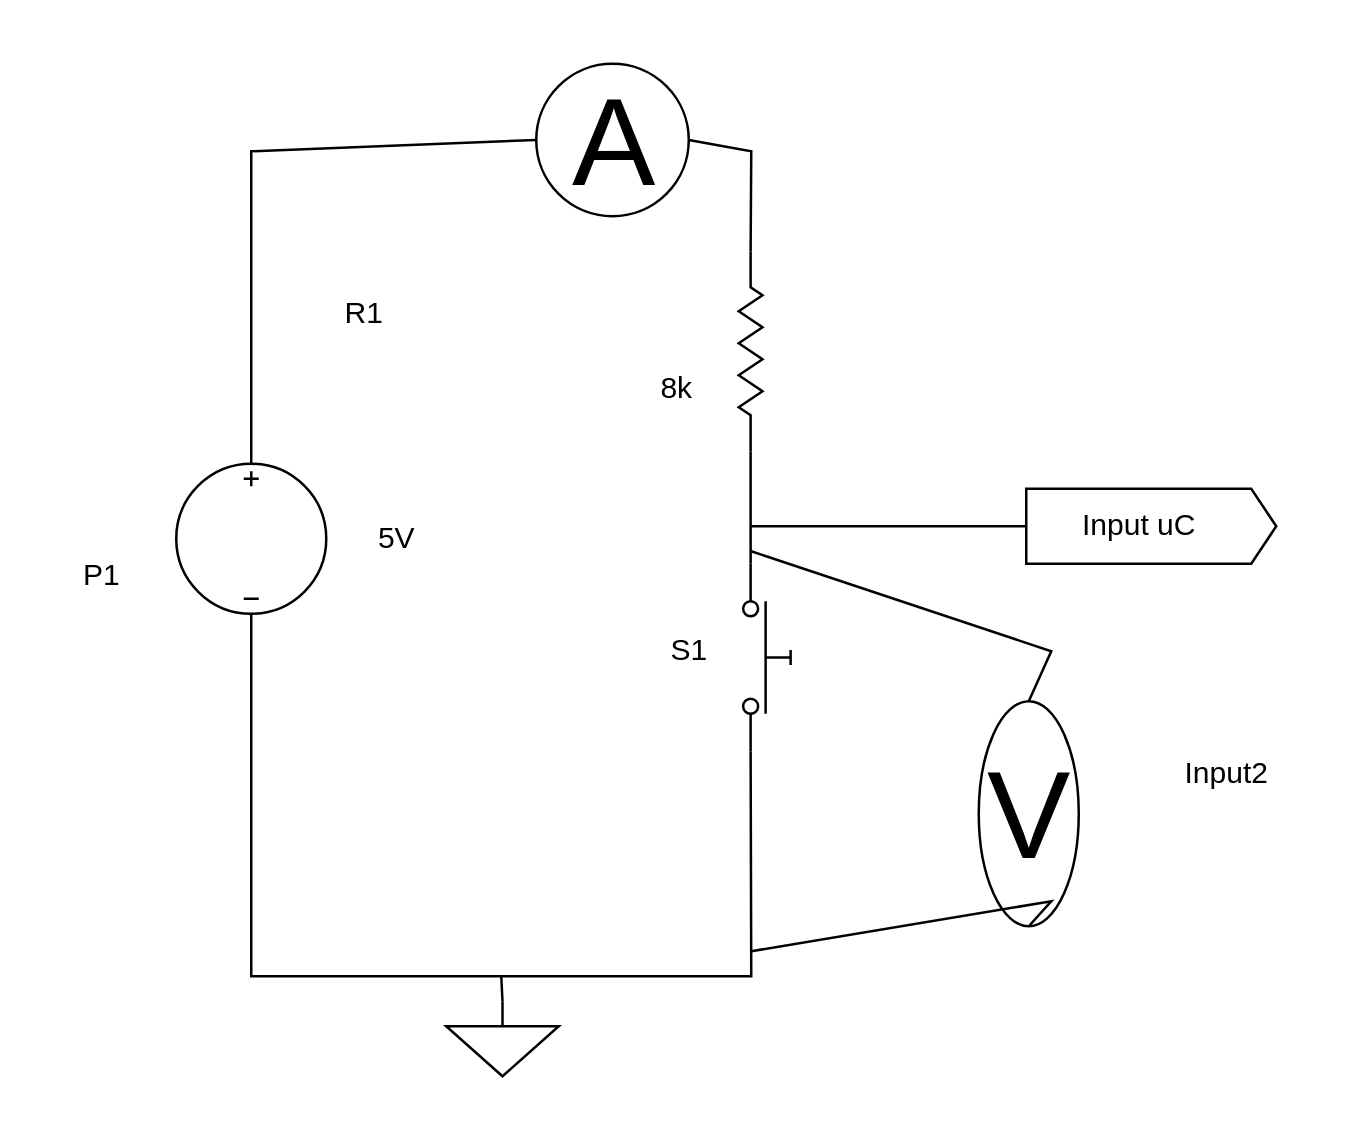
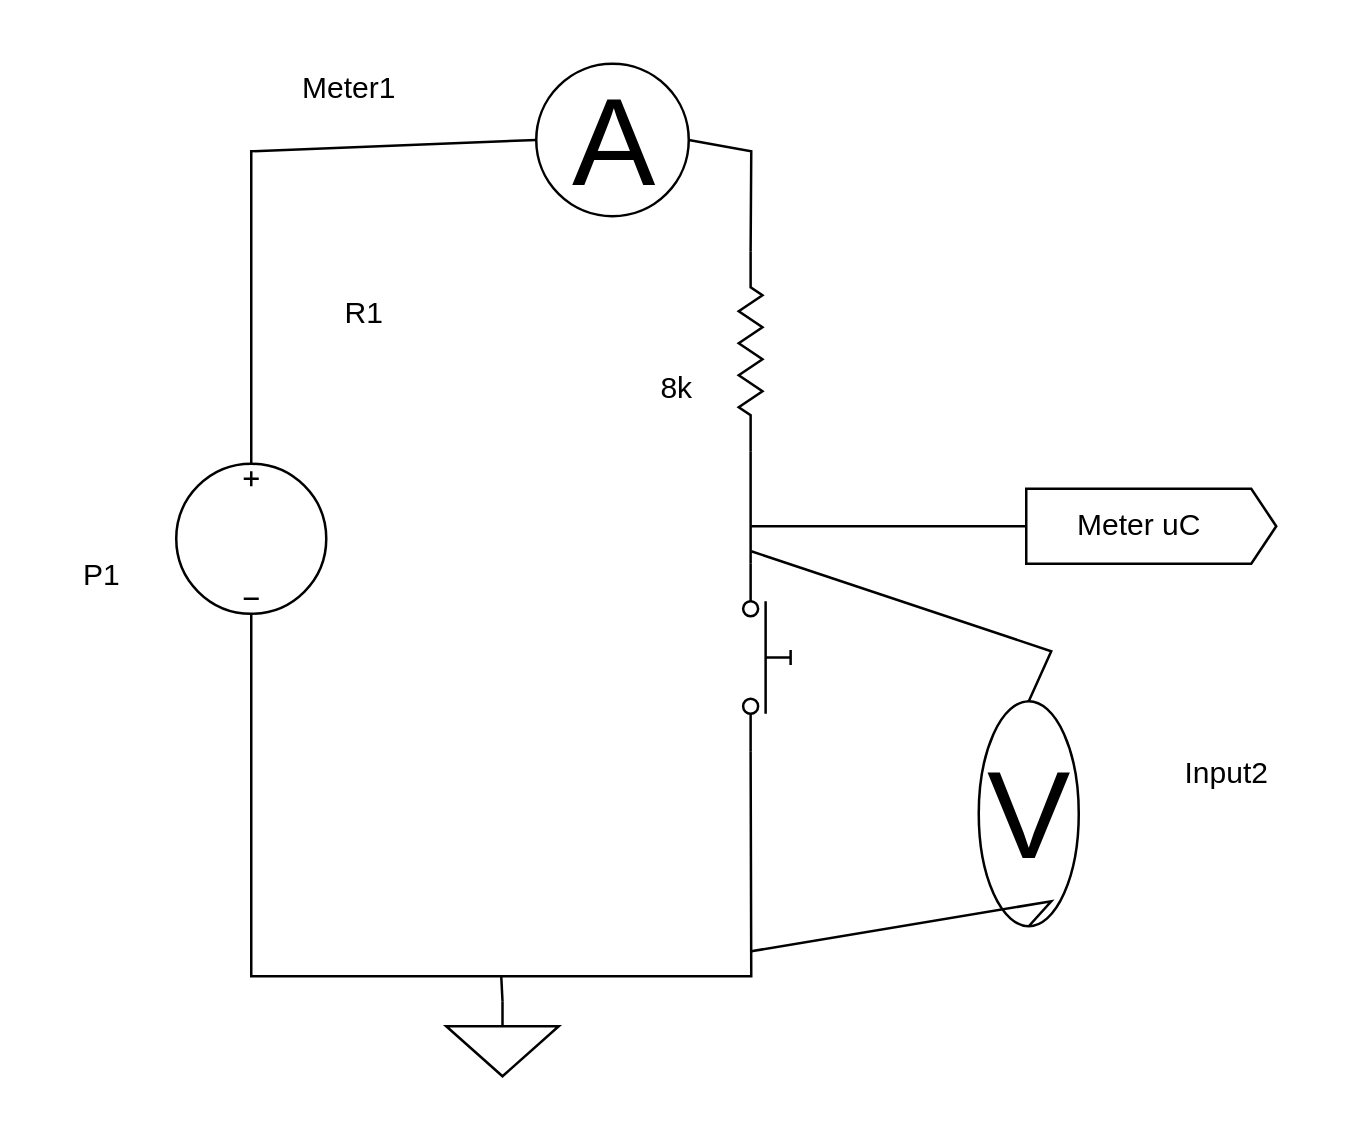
none -> (349, 89)
(1140, 526) -> (1140, 526)
(396, 539) -> none
(689, 651) -> none
